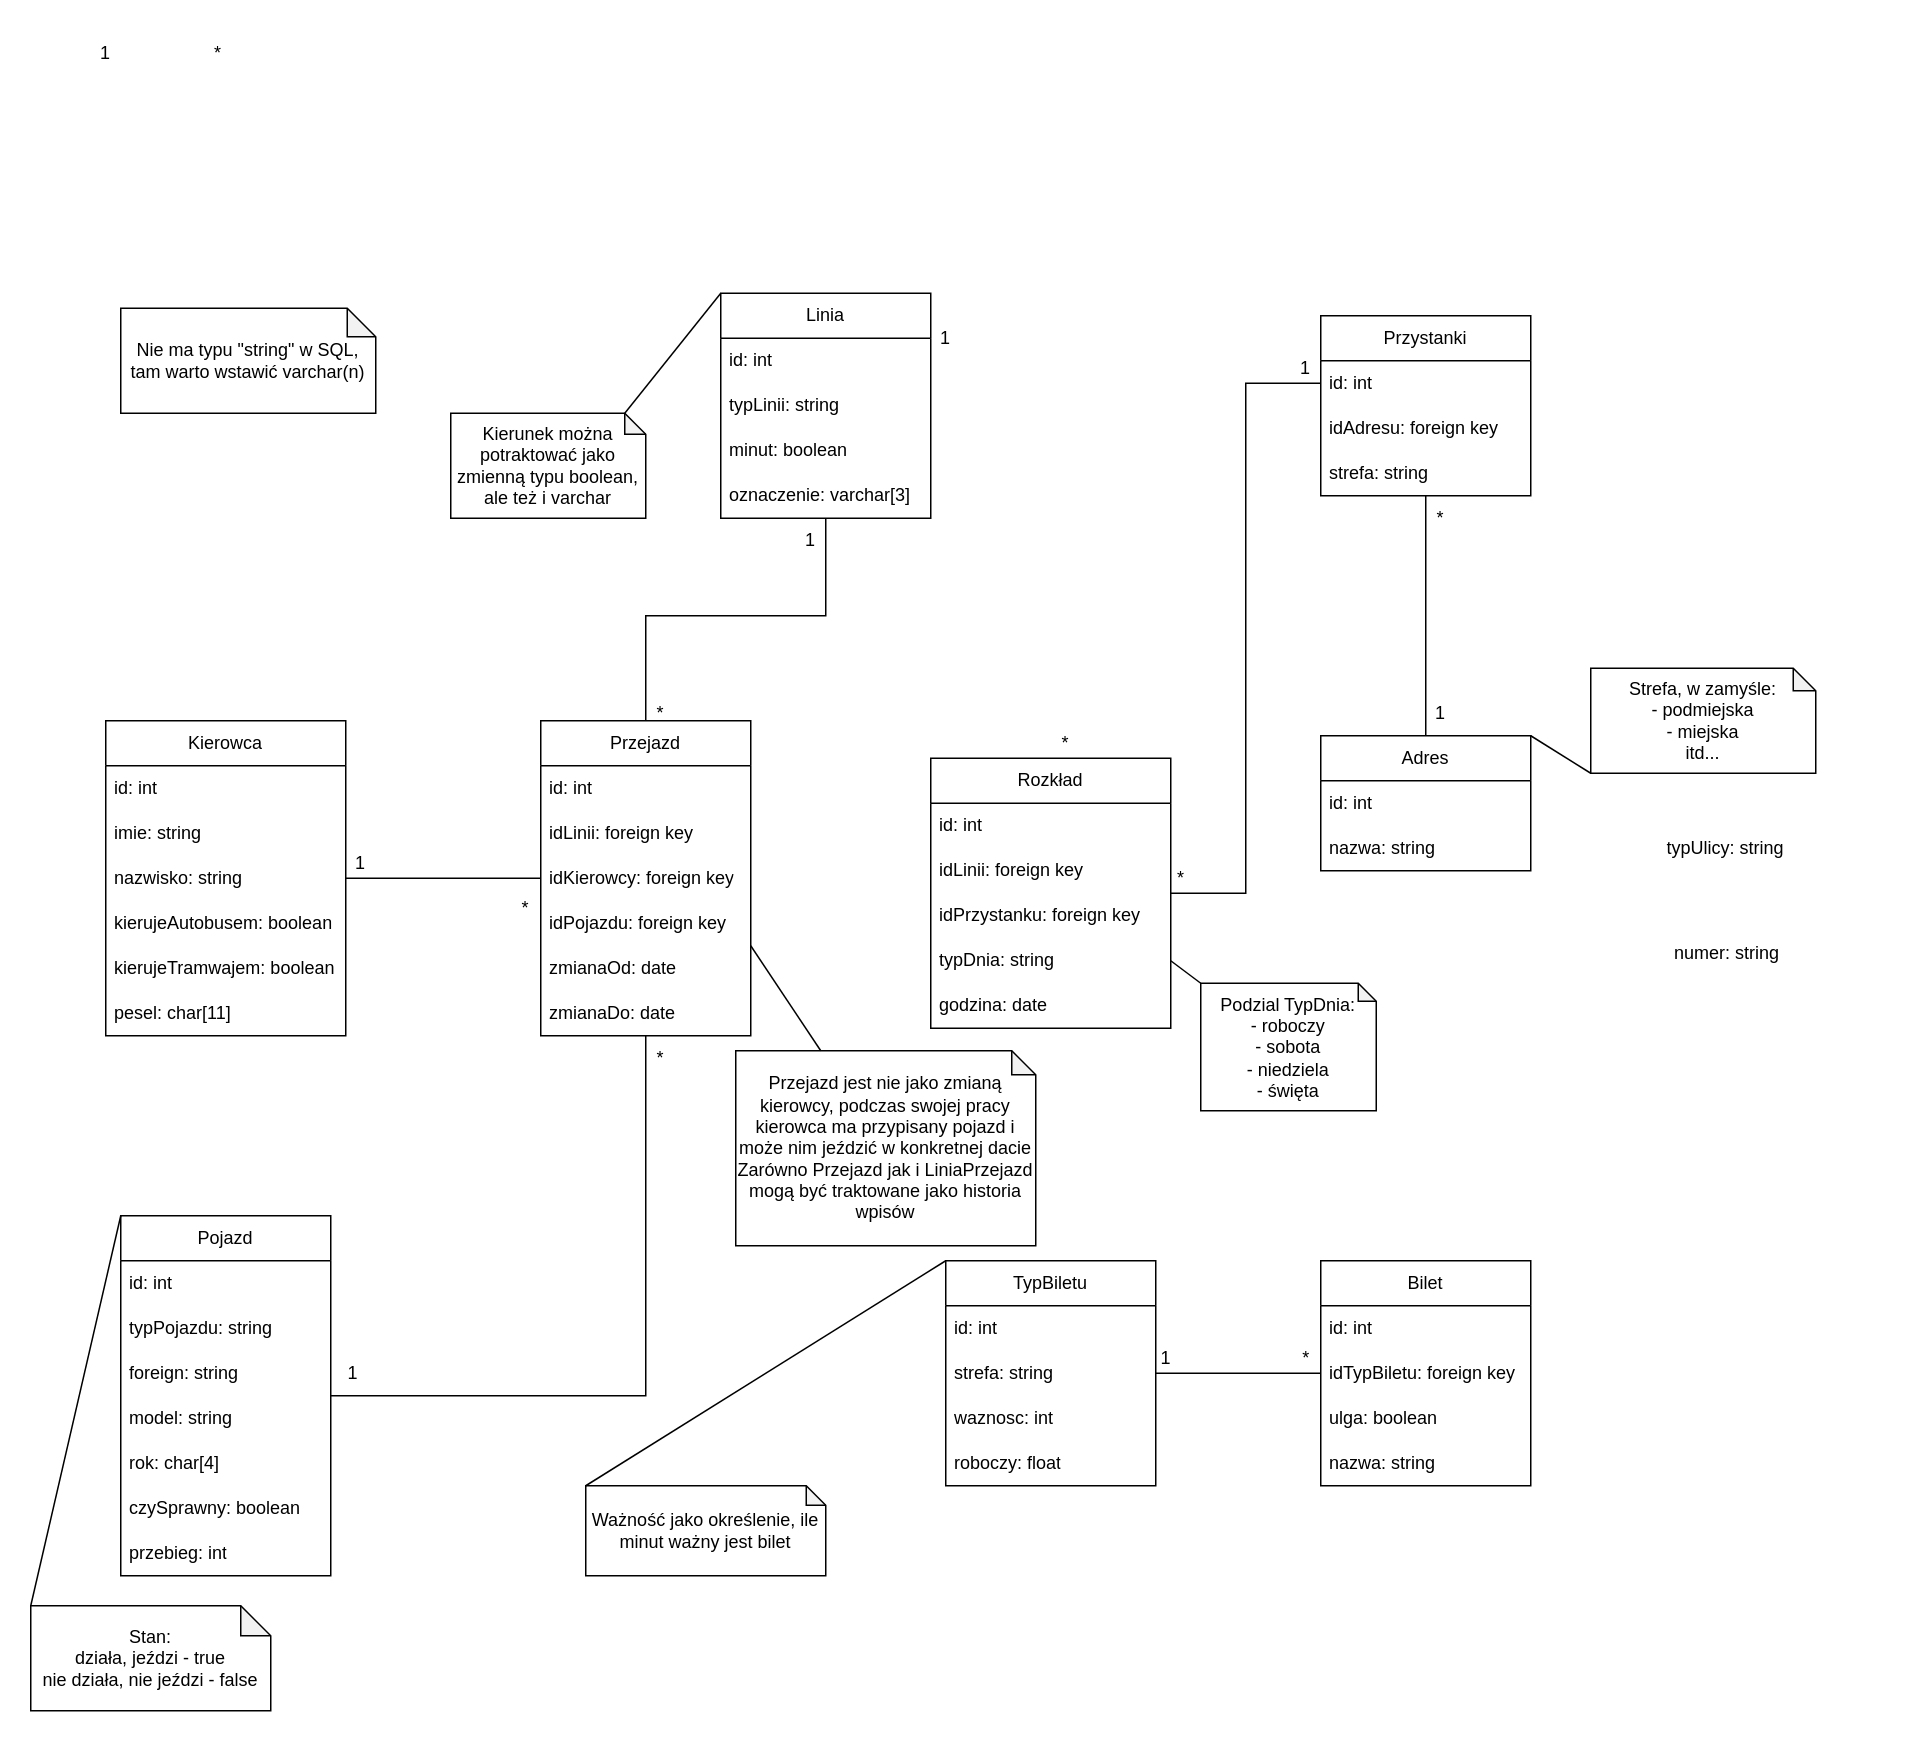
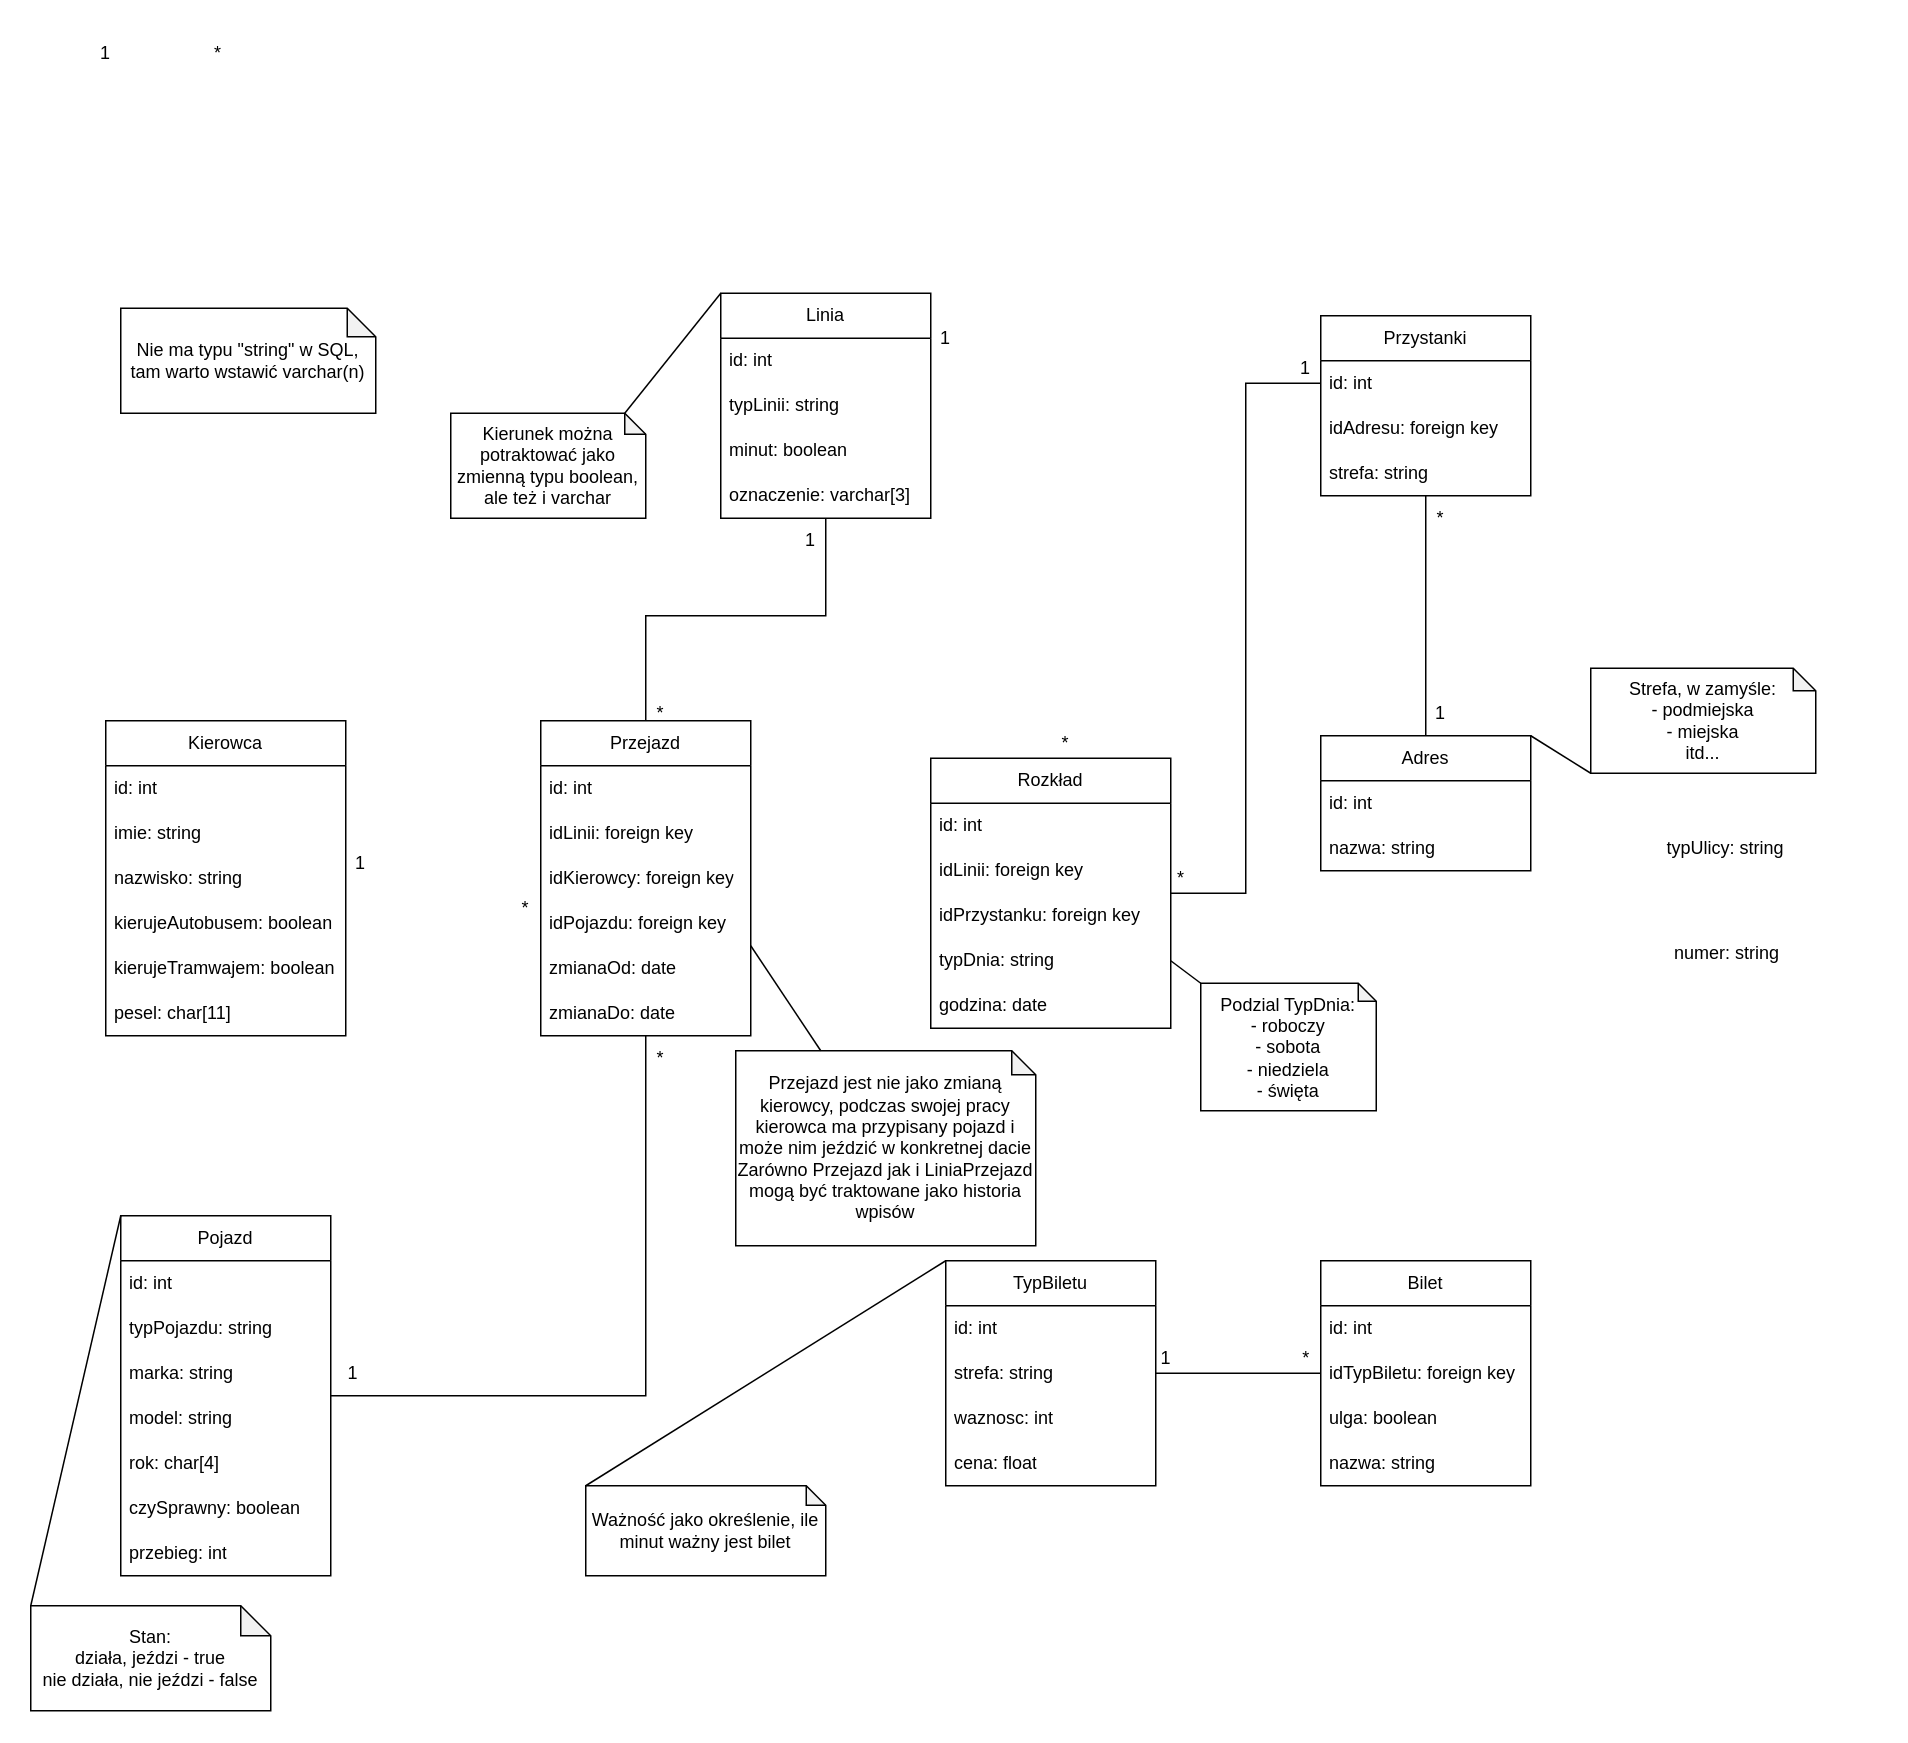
(443, 878) -> none
(196, 1373) -> (188, 1373)
(1018, 1463) -> (1003, 1463)
